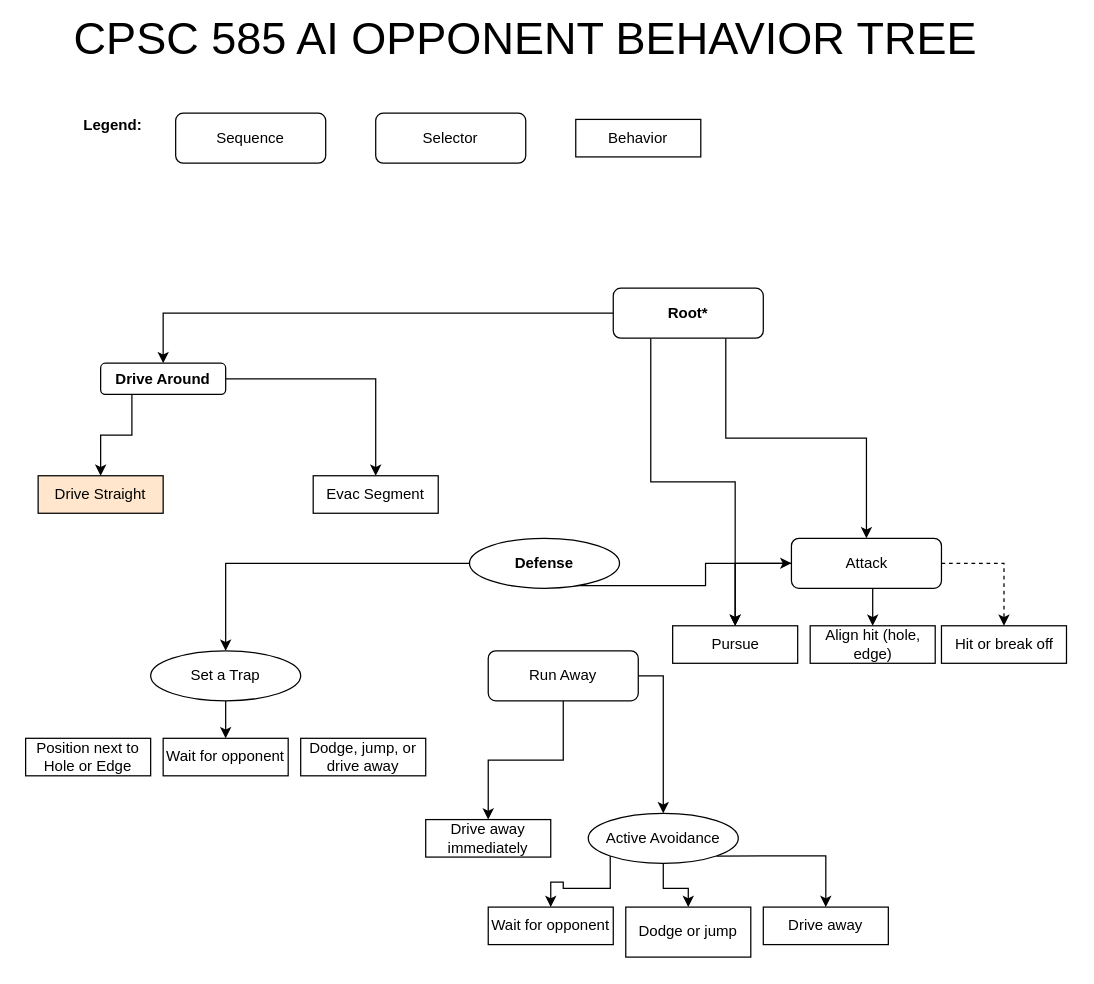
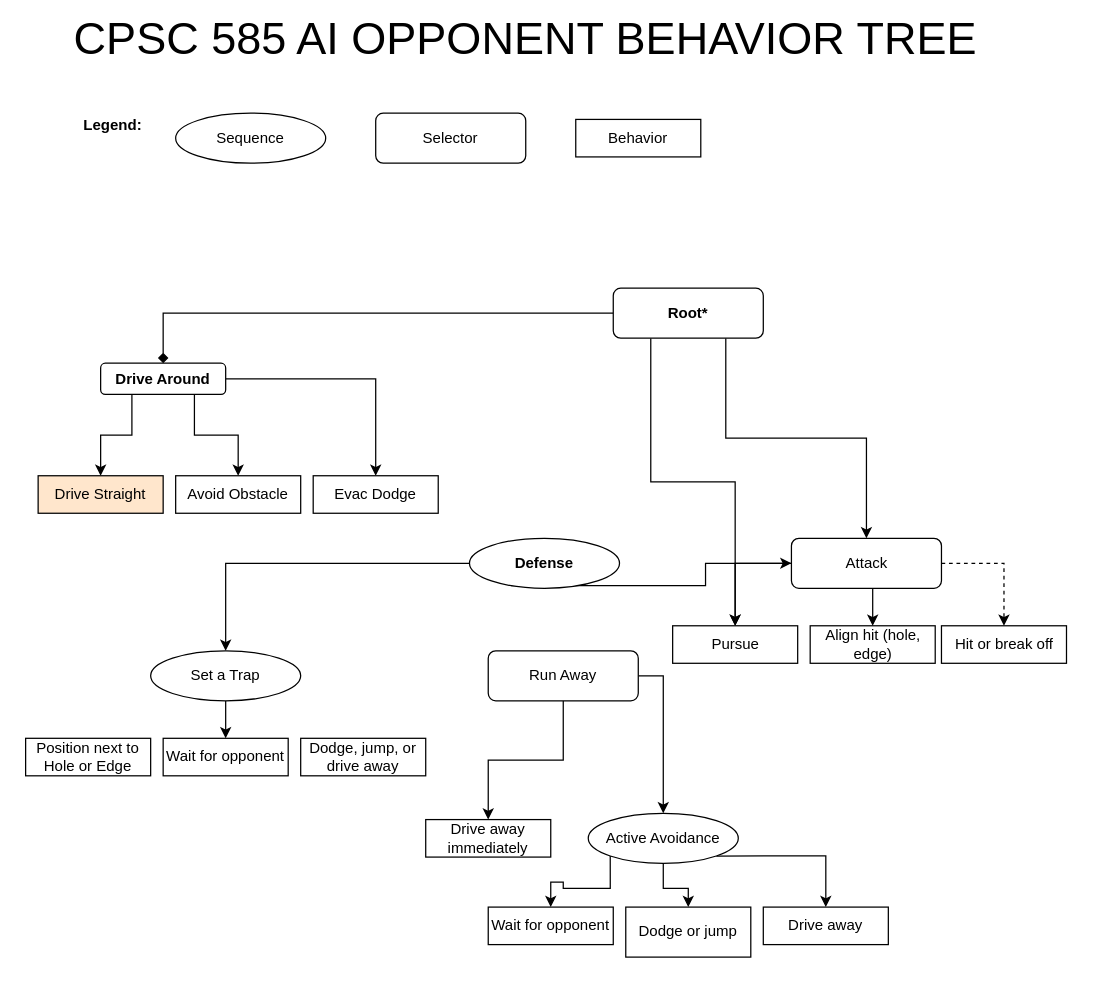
(251, 138) -> (251, 138)
(163, 353) -> (163, 352)
none -> (212, 435)
none -> (238, 494)
(376, 494) -> (376, 494)
